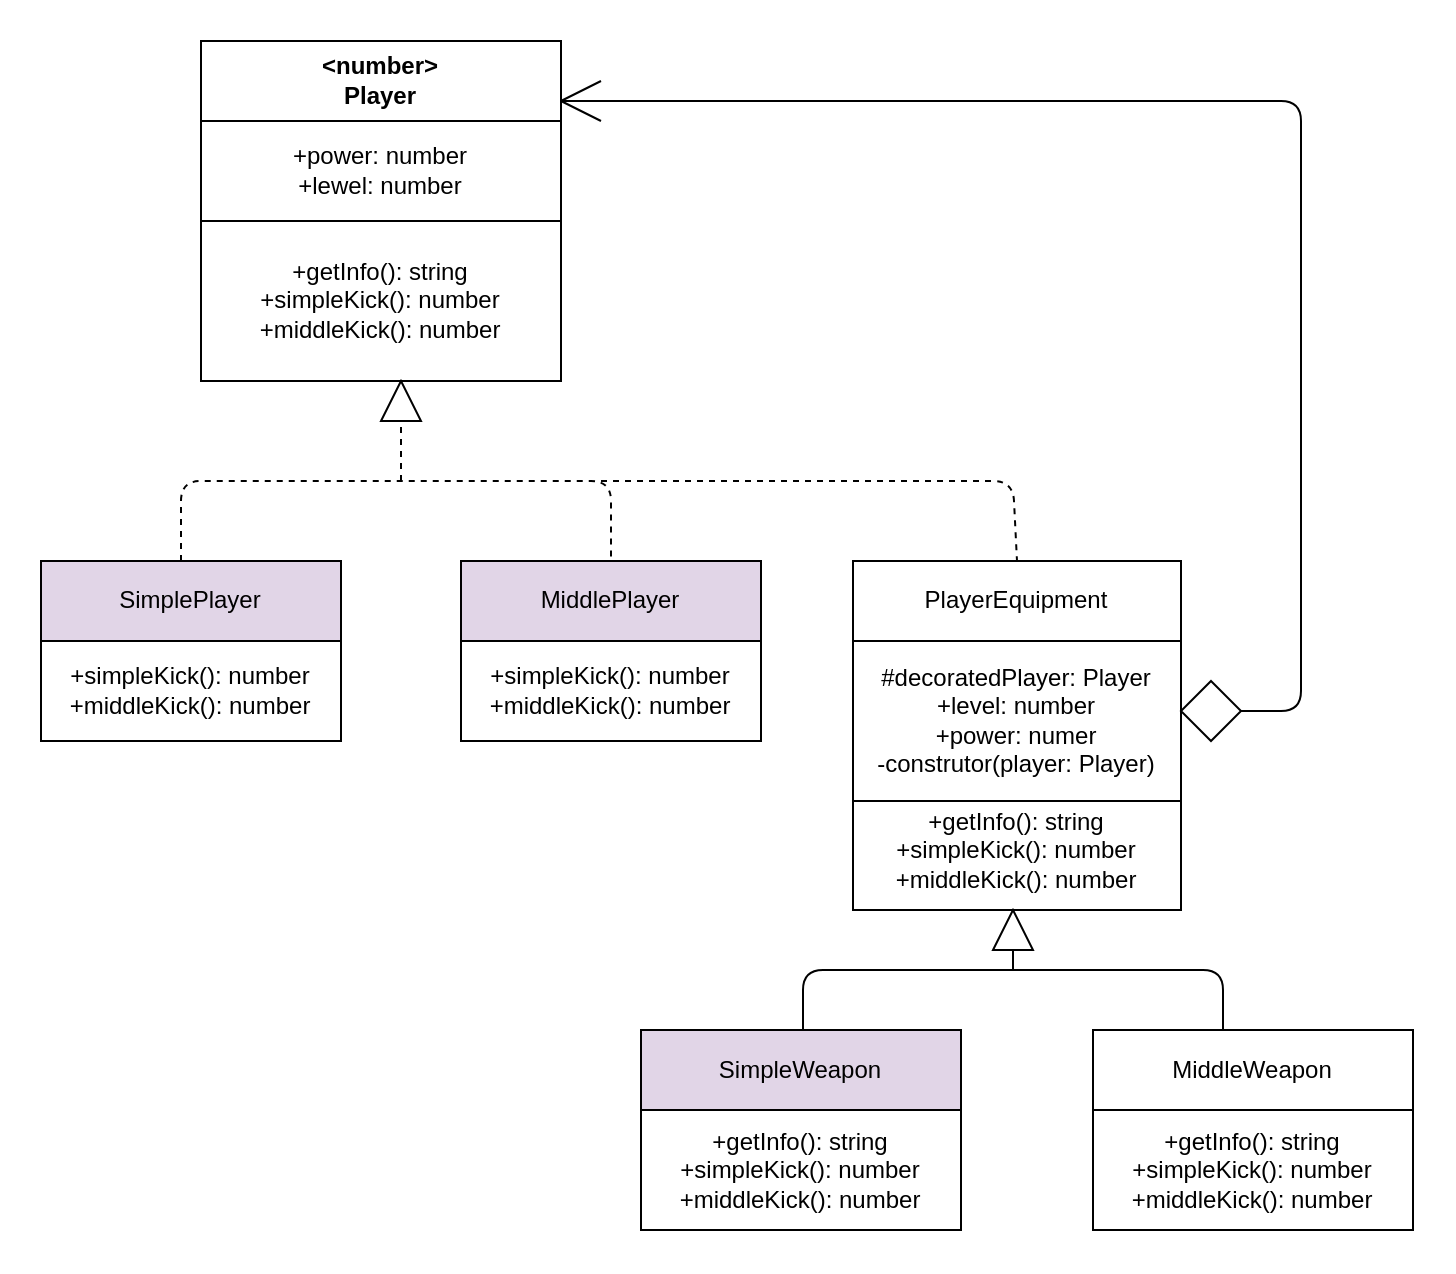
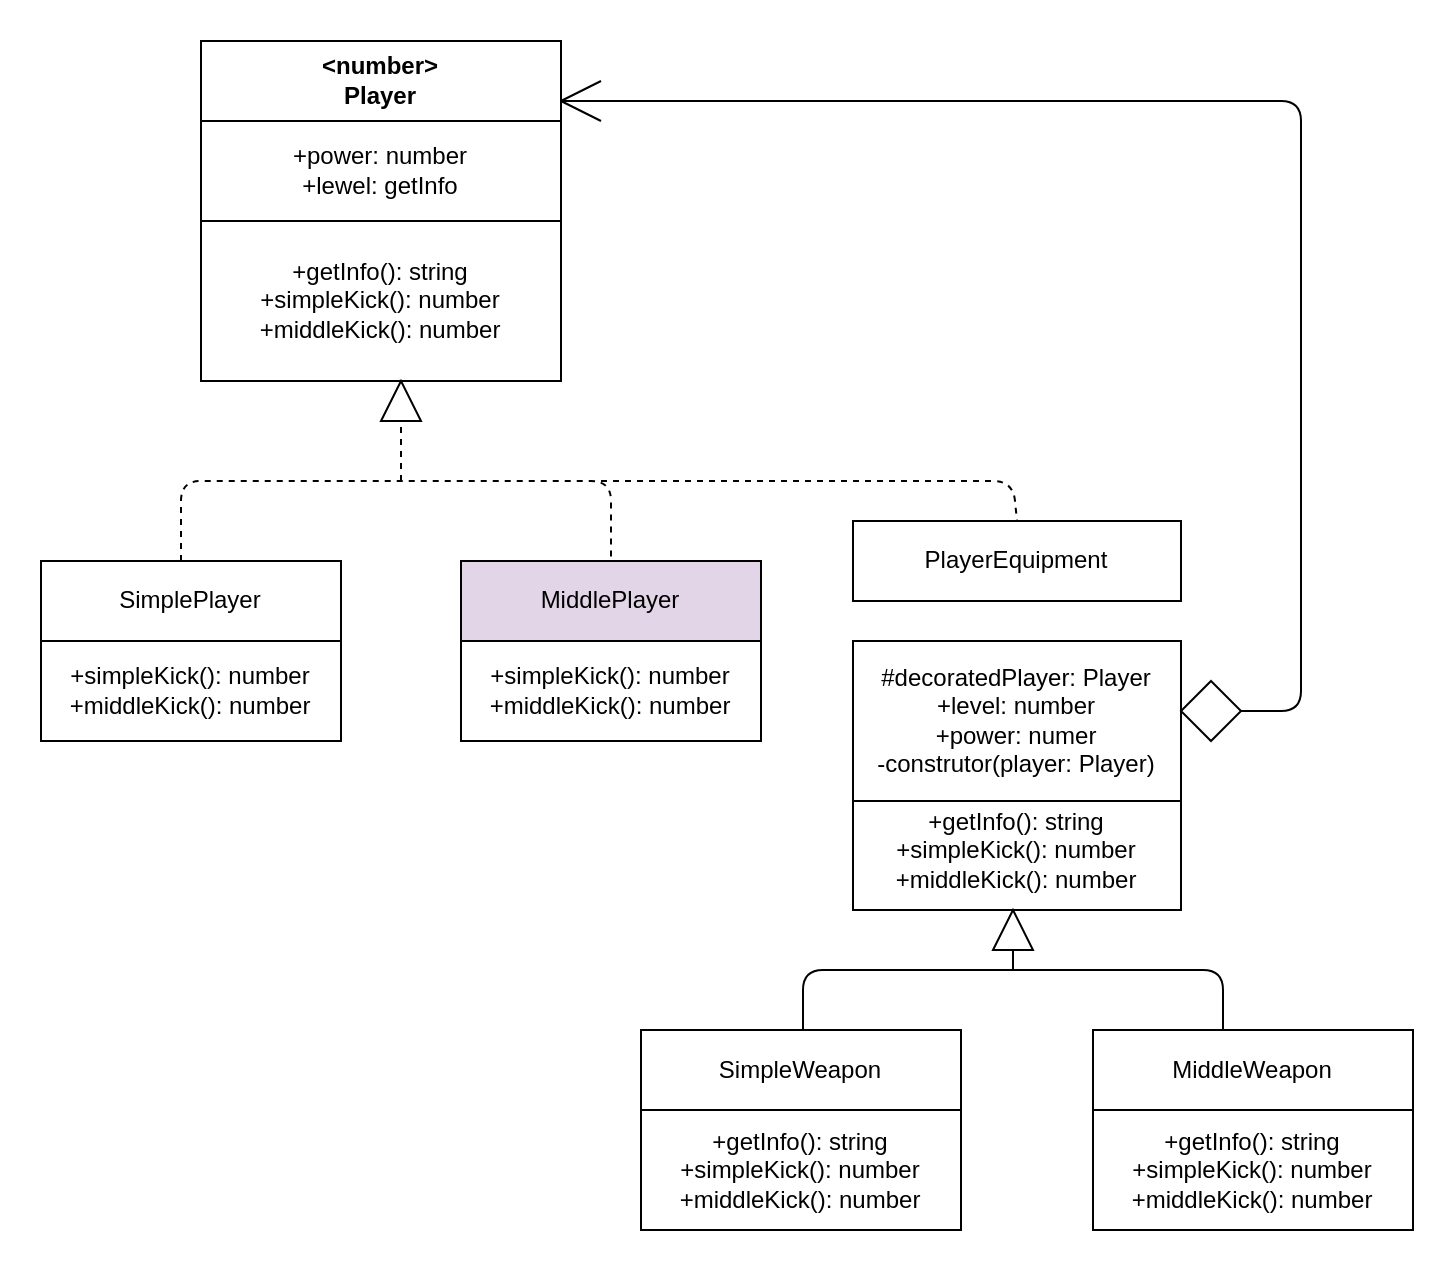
(381, 171) -> (381, 171)
(191, 601) -> (191, 601)
(1017, 601) -> (1017, 561)
(801, 1070) -> (801, 1070)
